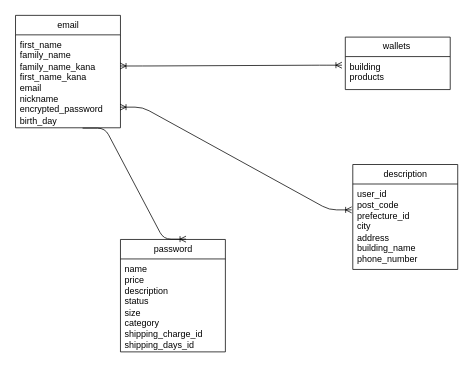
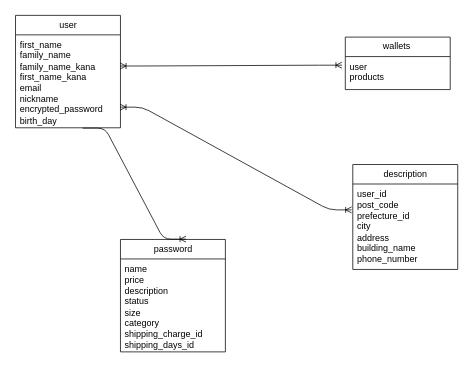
(68, 25) -> (68, 25)
(370, 73) -> (370, 73)
